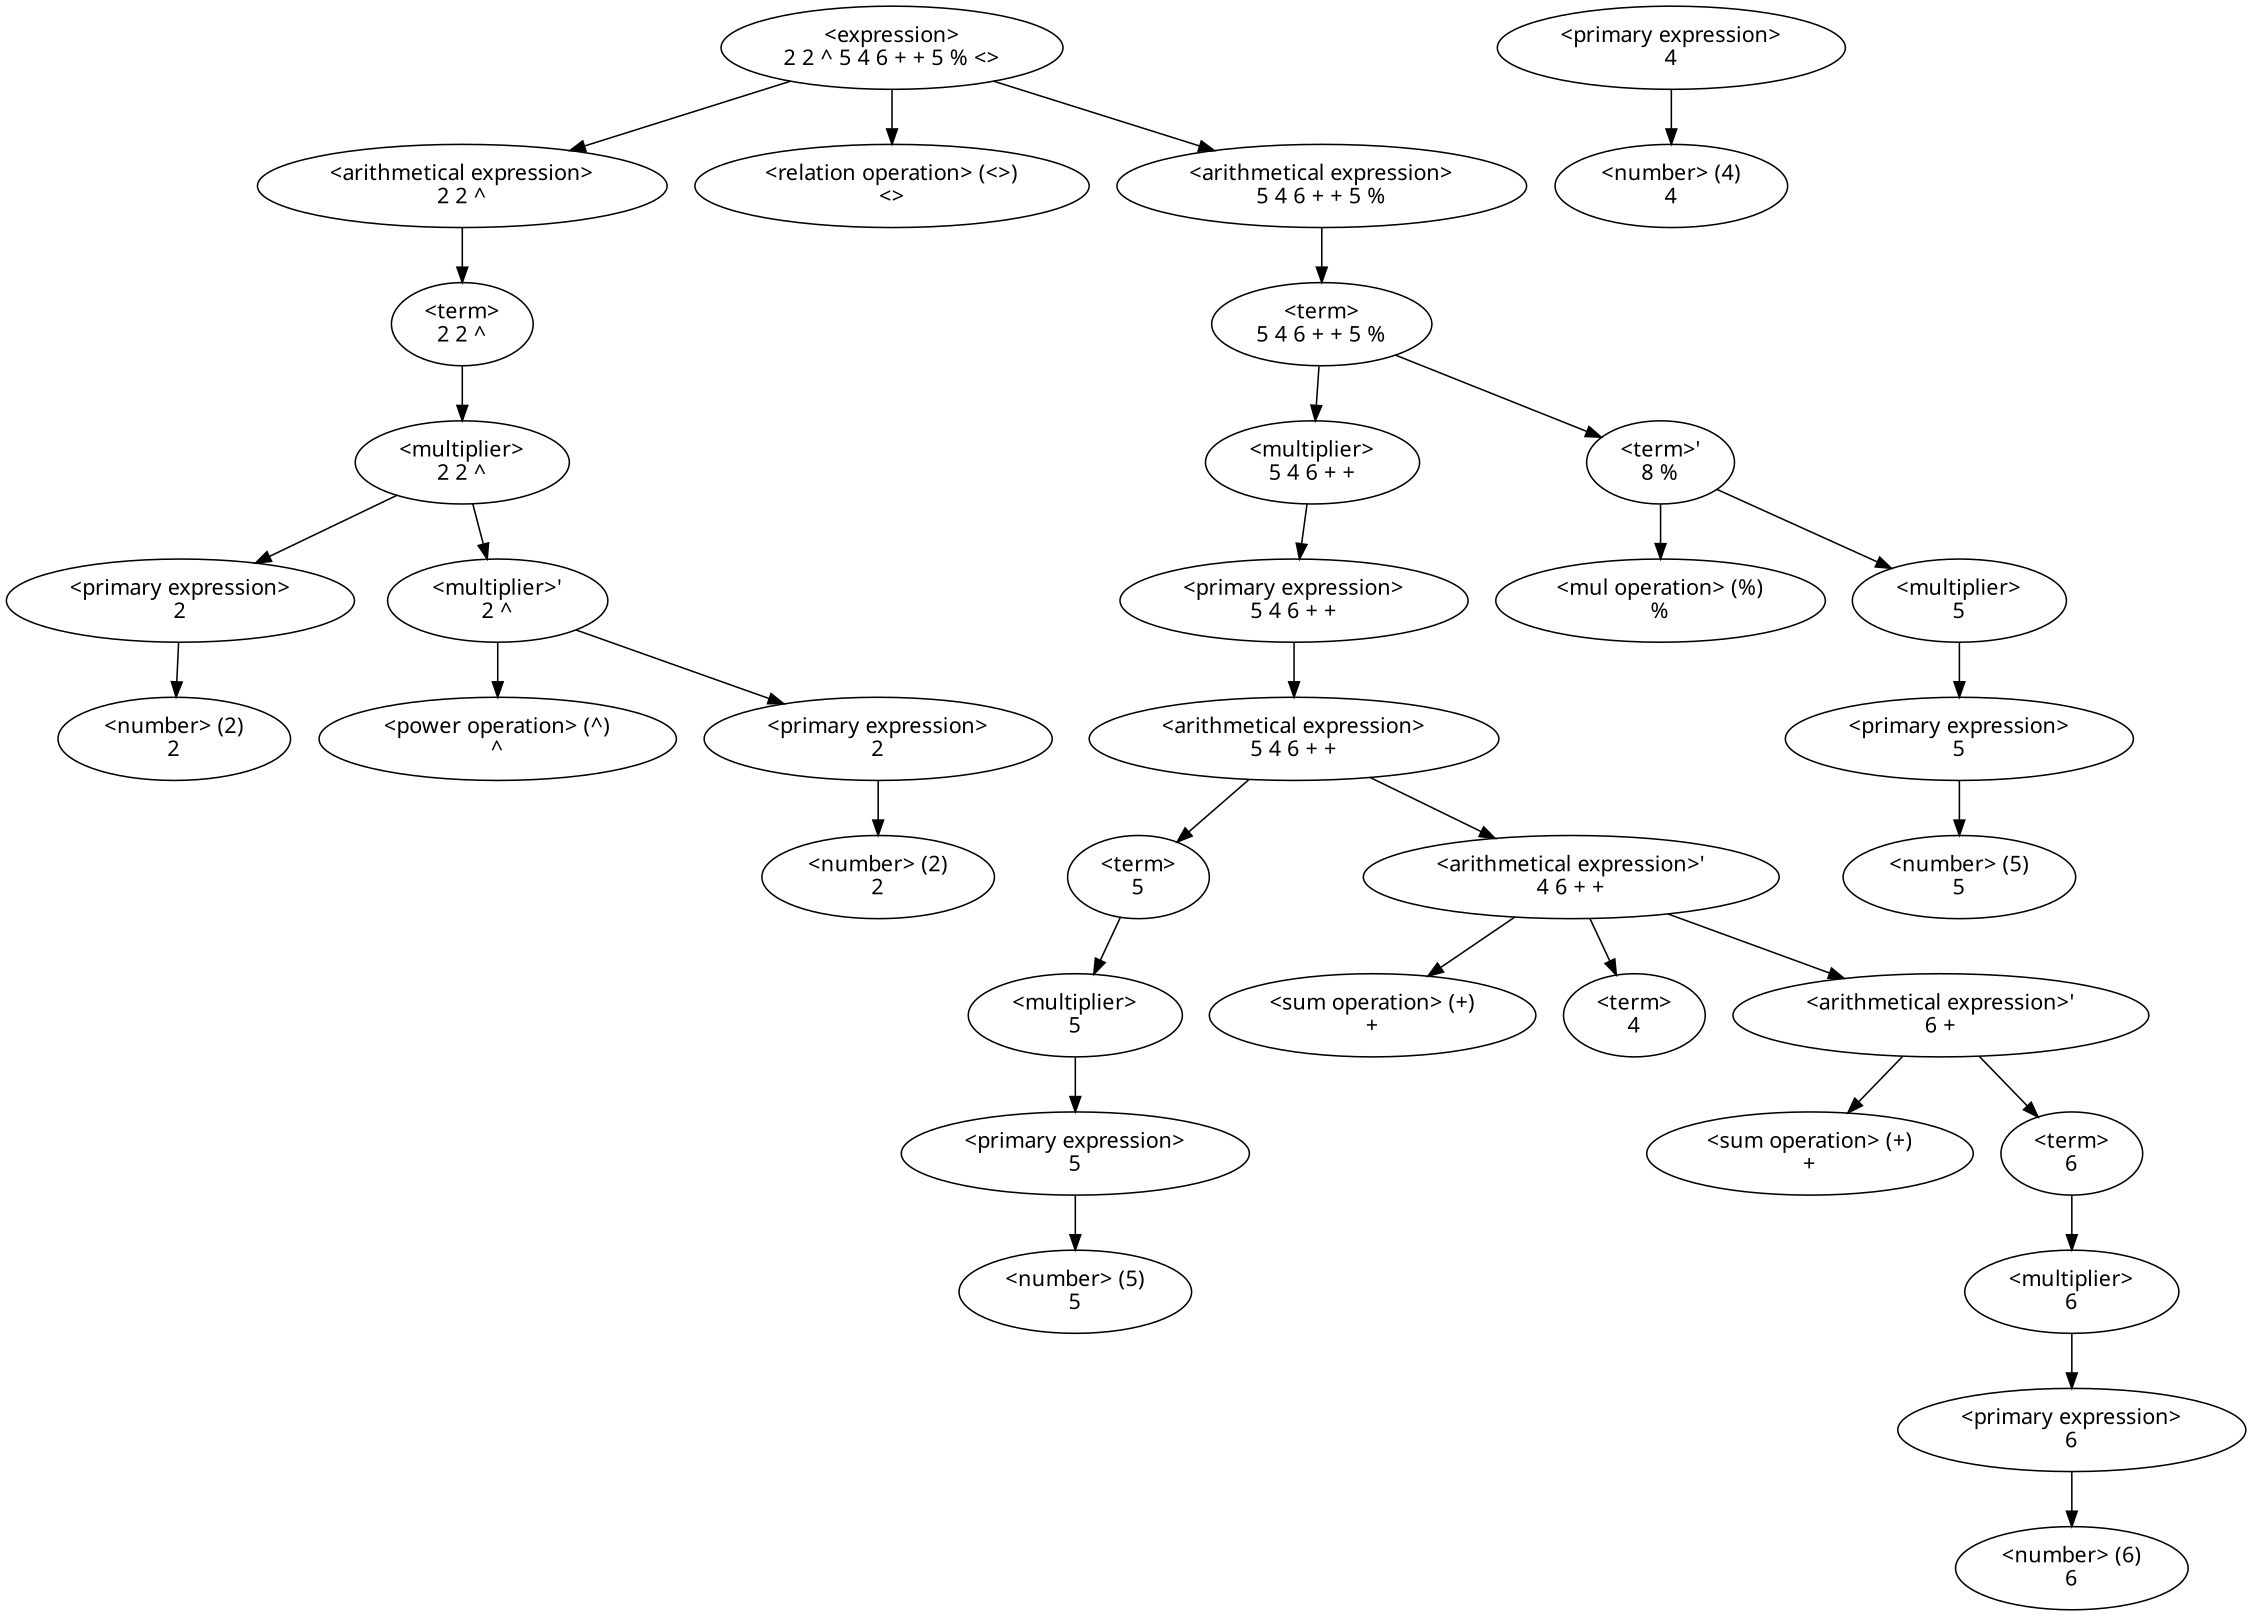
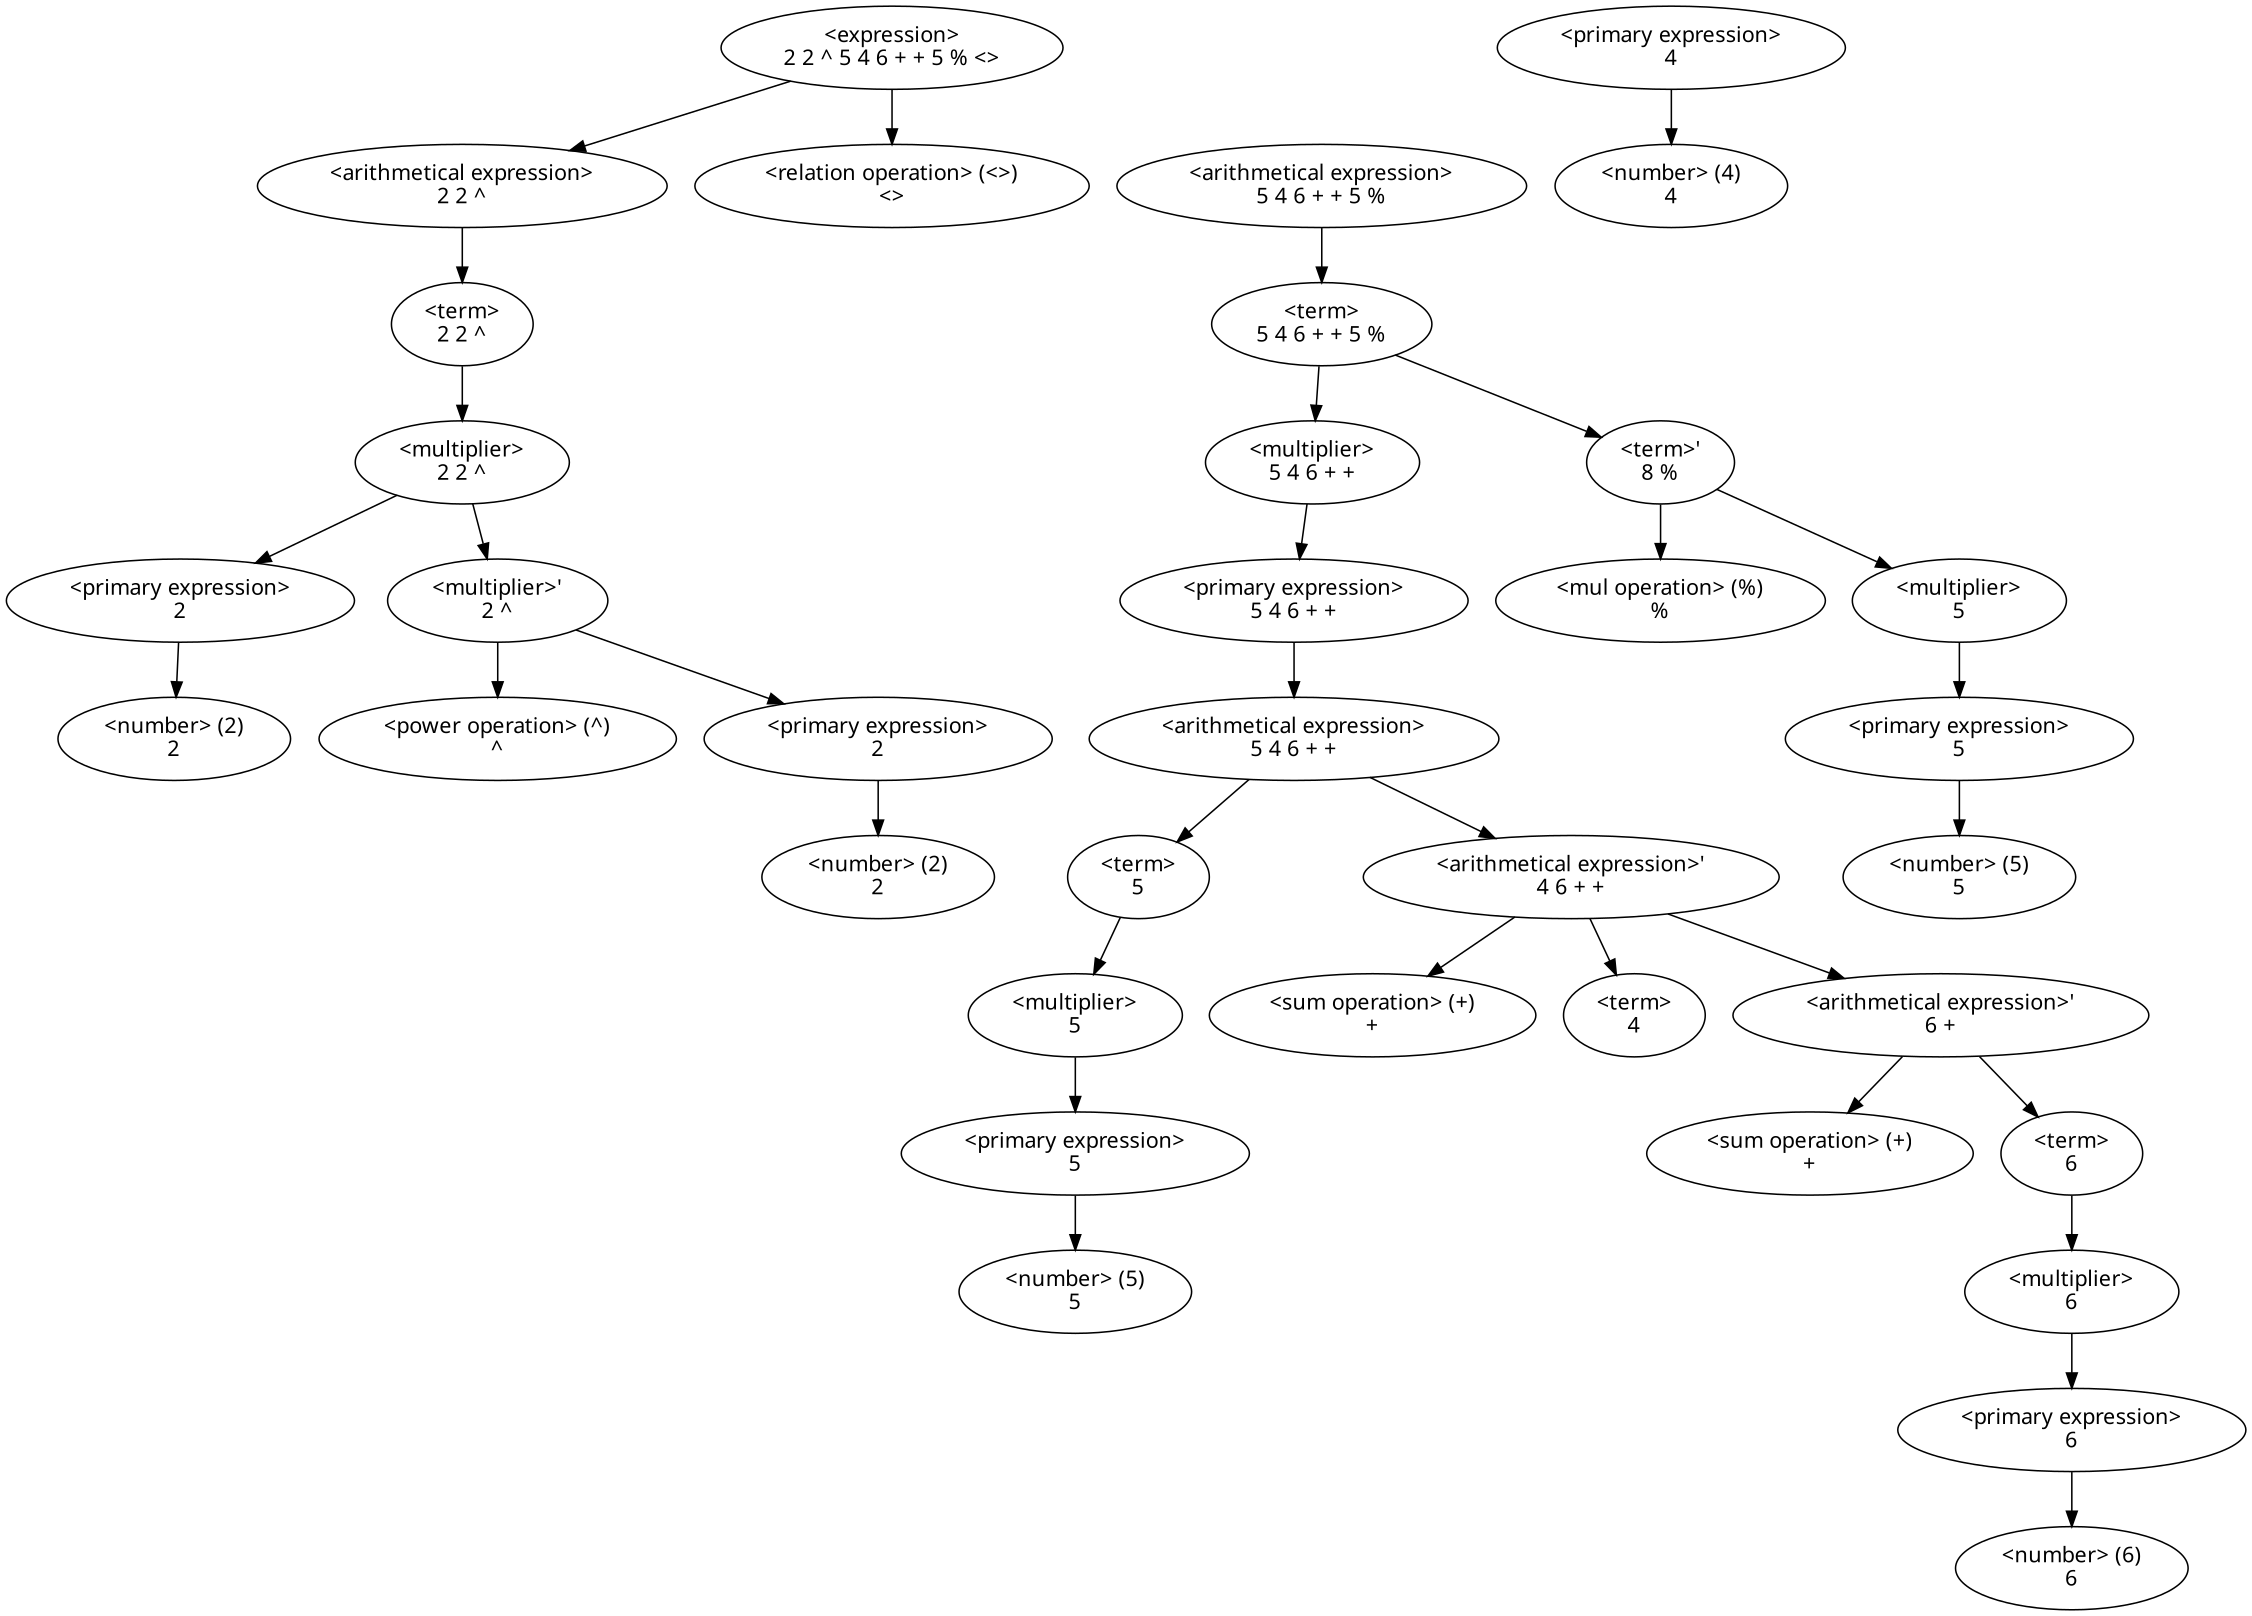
(1096, 113) -> none
